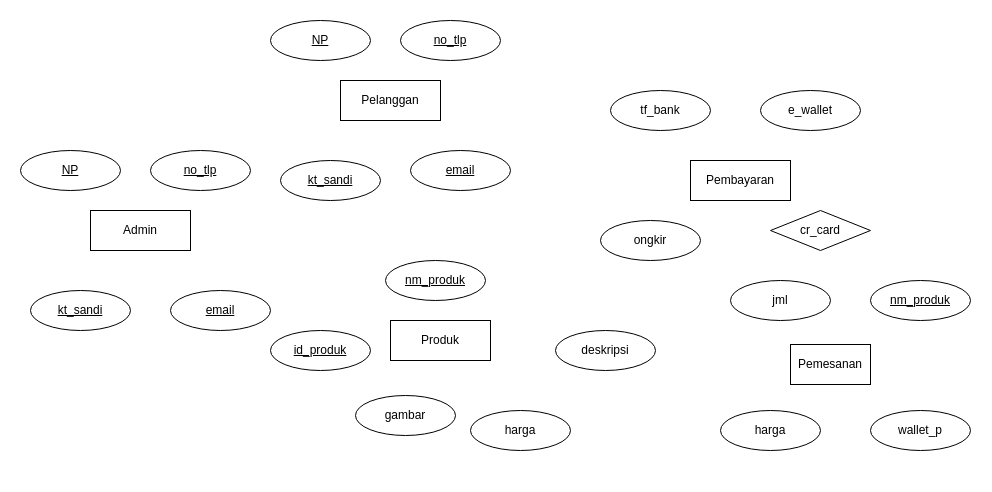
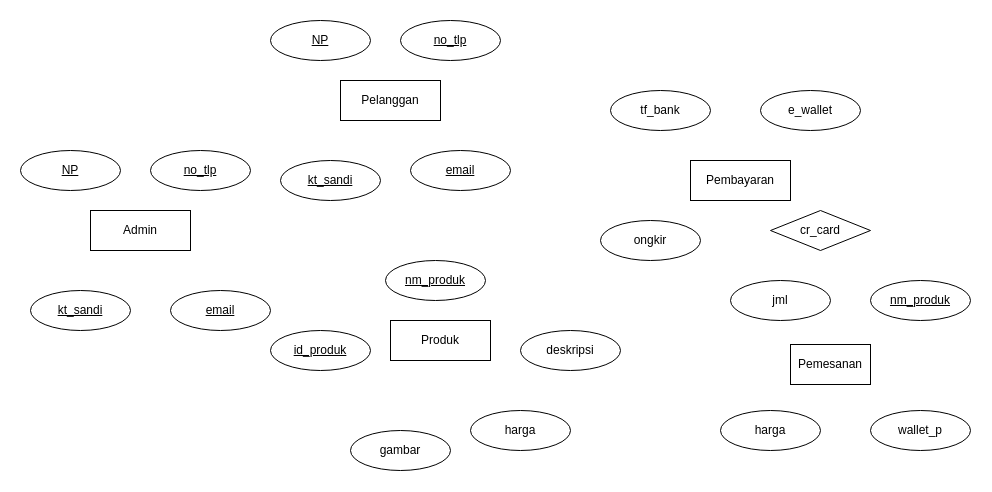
(606, 351) -> (571, 351)
(406, 416) -> (401, 451)
